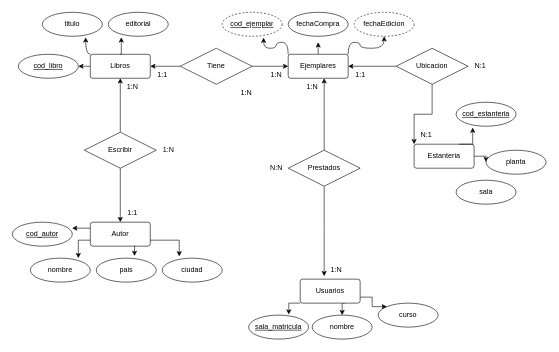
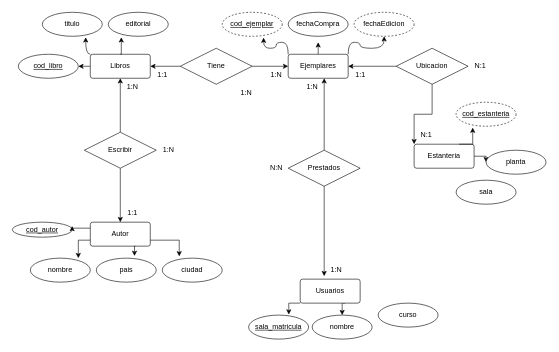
(486, 114) -> (486, 114)
(42, 234) -> (42, 230)
(376, 307) -> none
